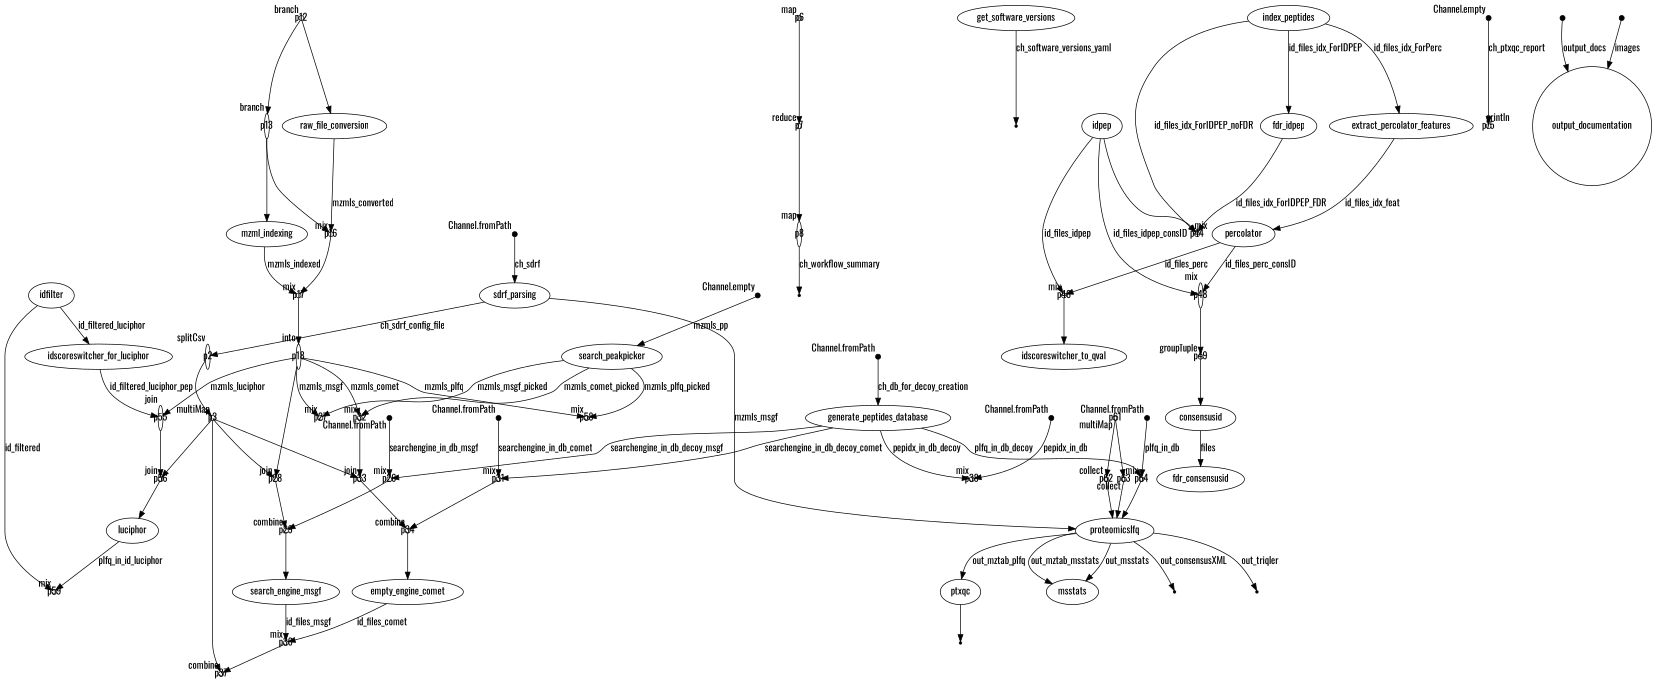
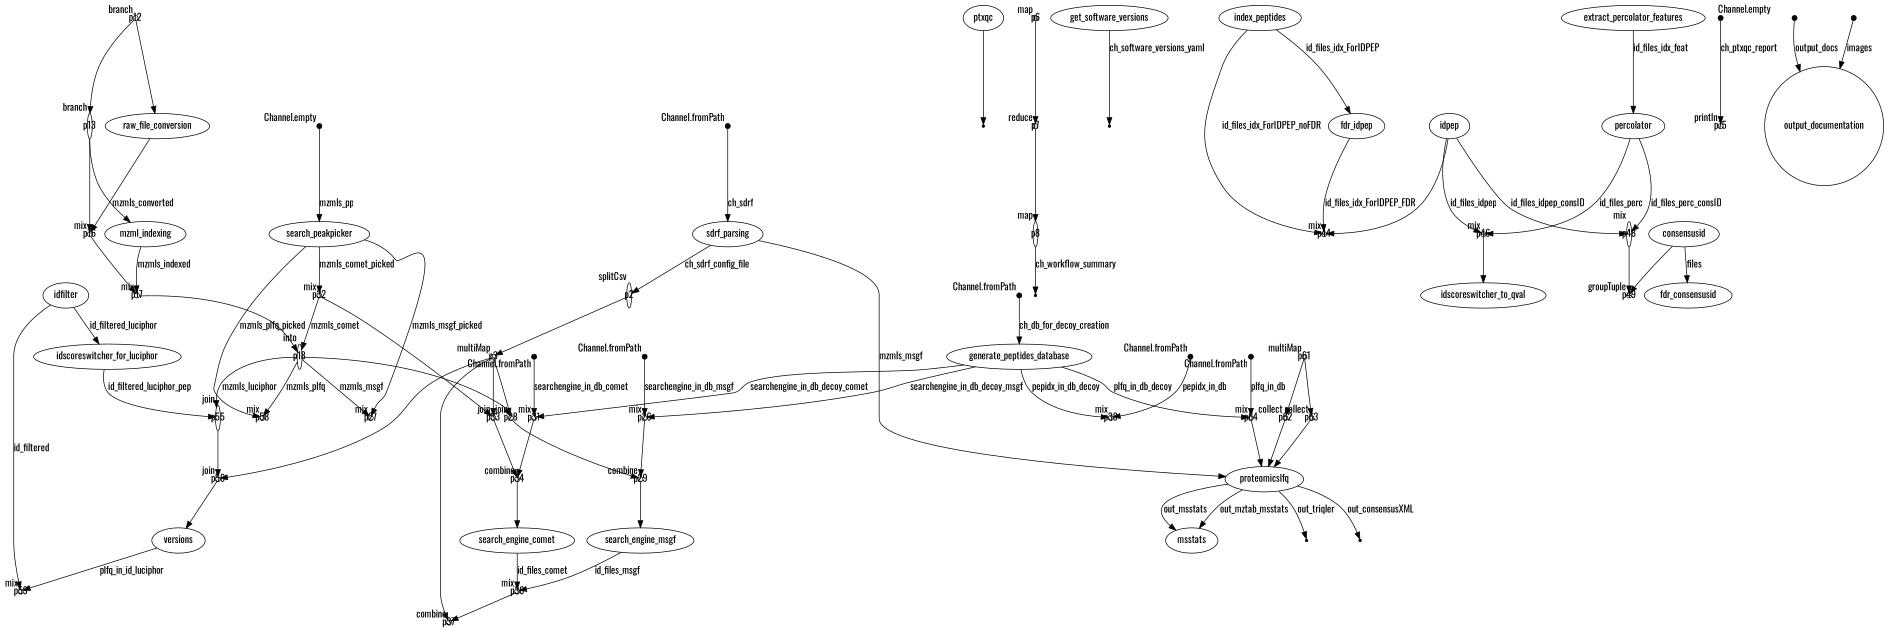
(1374, 53) -> none
(336, 376) -> (311, 320)
(1201, 379) -> (1653, 266)
(132, 531) -> (179, 541)
(1014, 542) -> none
(408, 592) -> (517, 541)
